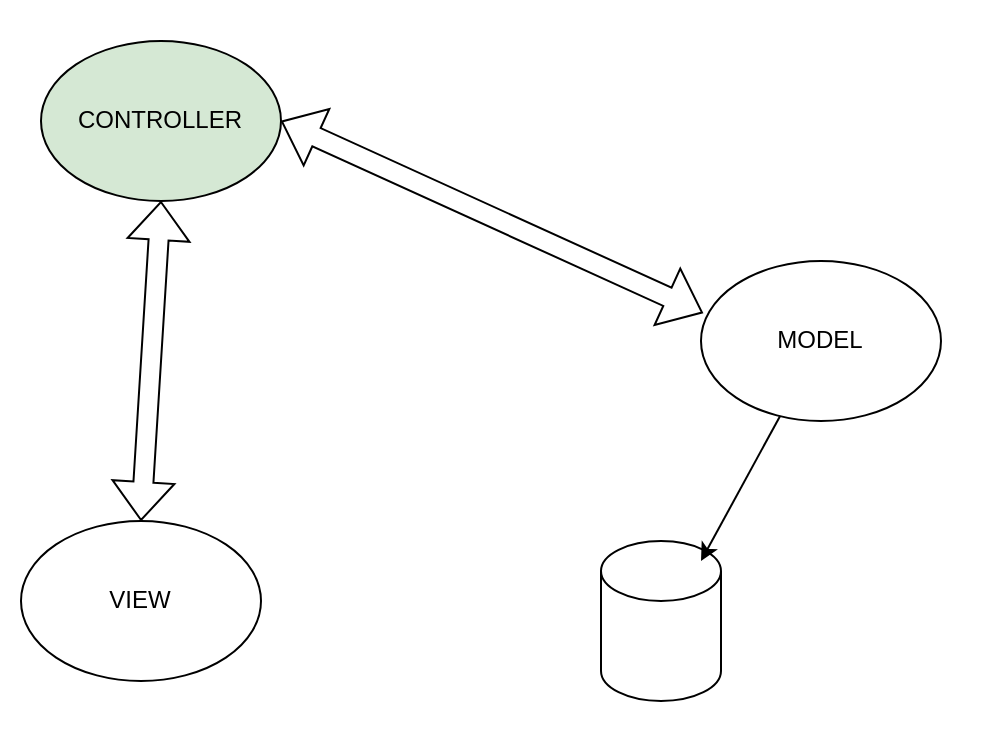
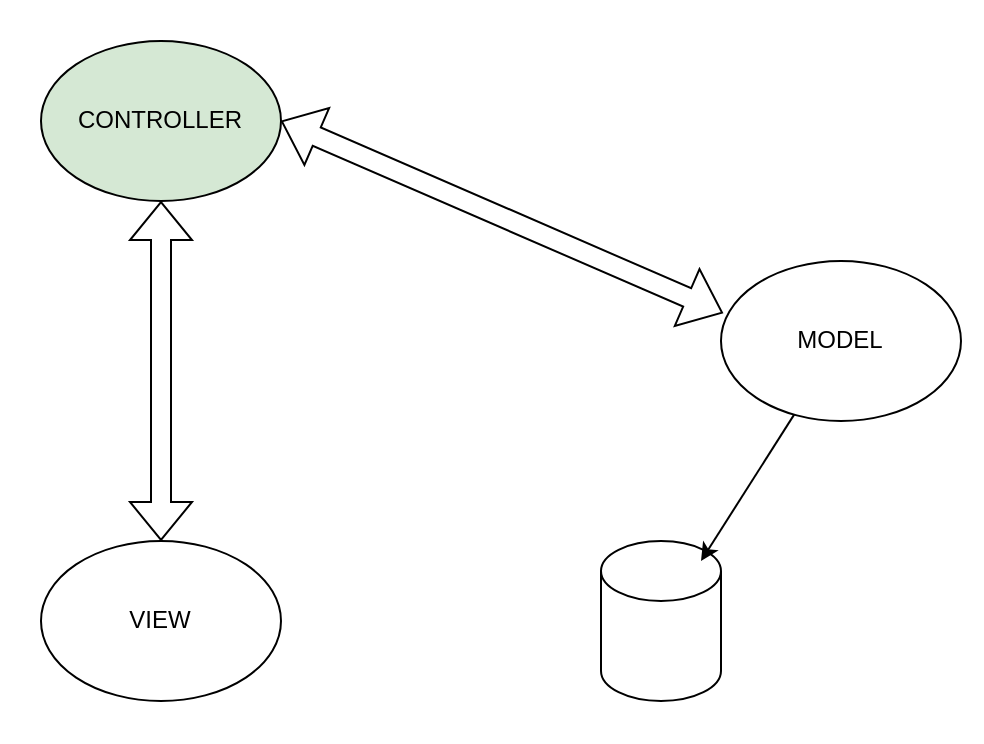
(821, 341) -> (841, 341)
(141, 601) -> (161, 621)
